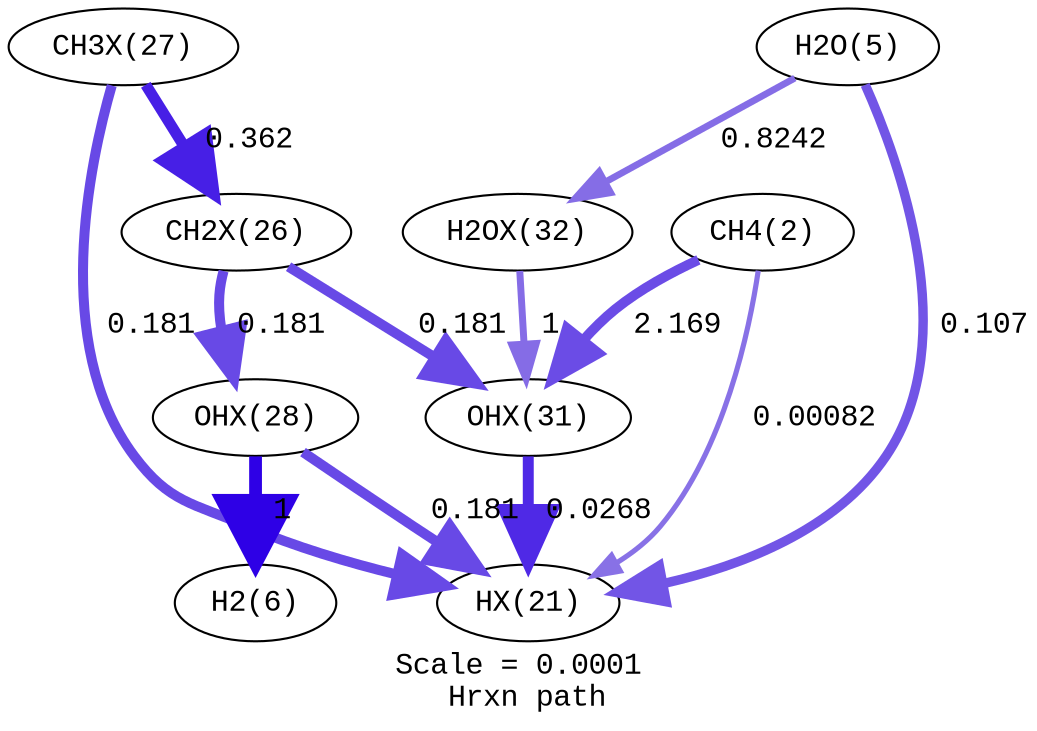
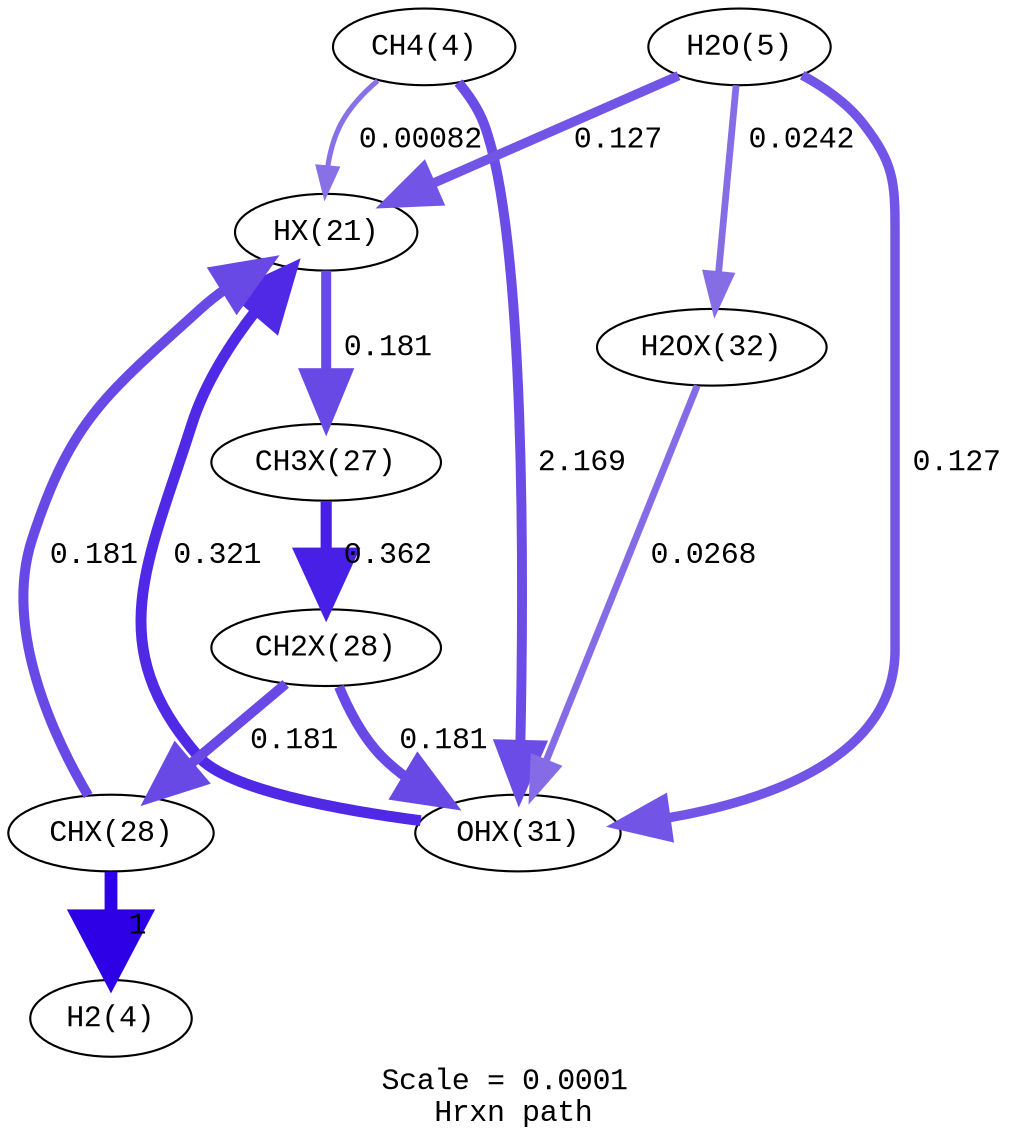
(765, 140) -> (793, 140)
(236, 232) -> (326, 648)
(763, 232) -> (424, 47)
(542, 325) -> (695, 555)
(976, 325) -> (610, 140)
(112, 417) -> (326, 322)
(256, 418) -> (111, 833)
none -> (895, 498)
(590, 510) -> (209, 555)
(256, 603) -> (111, 1018)
